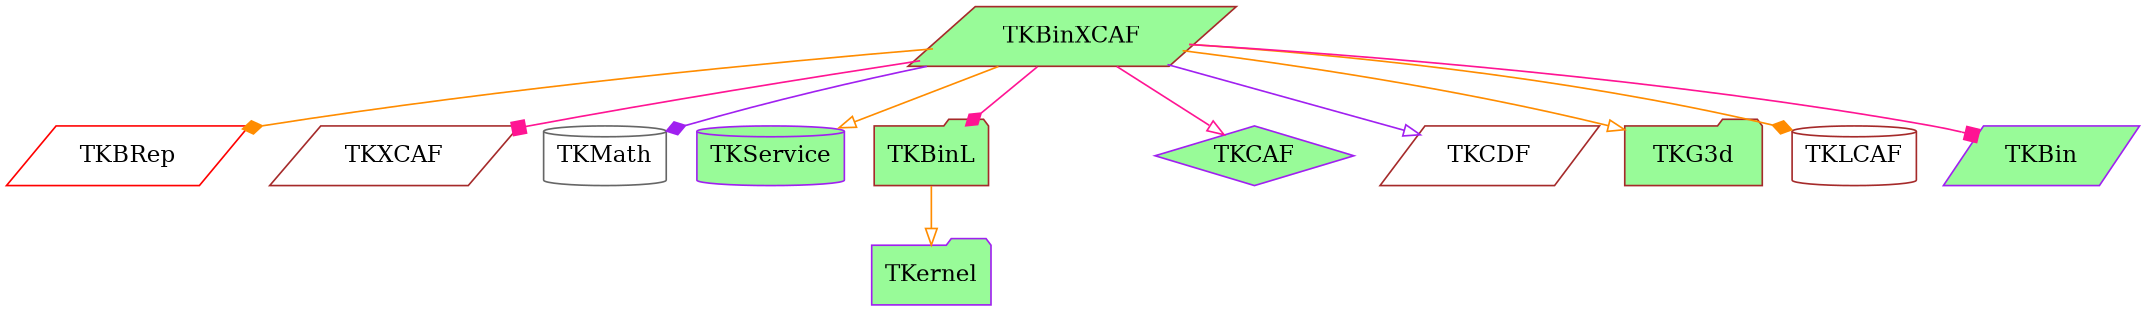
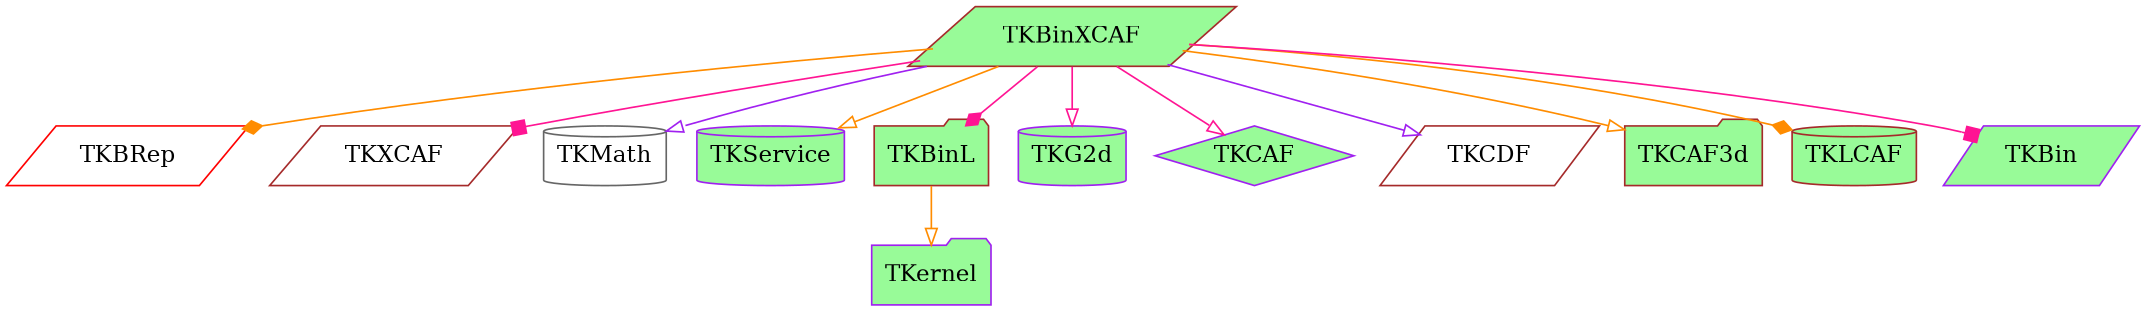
(806, 94) -> (806, 94)
none -> (1072, 156)
(1694, 156) -> (1694, 156)
(1854, 156) -> (1854, 156)
